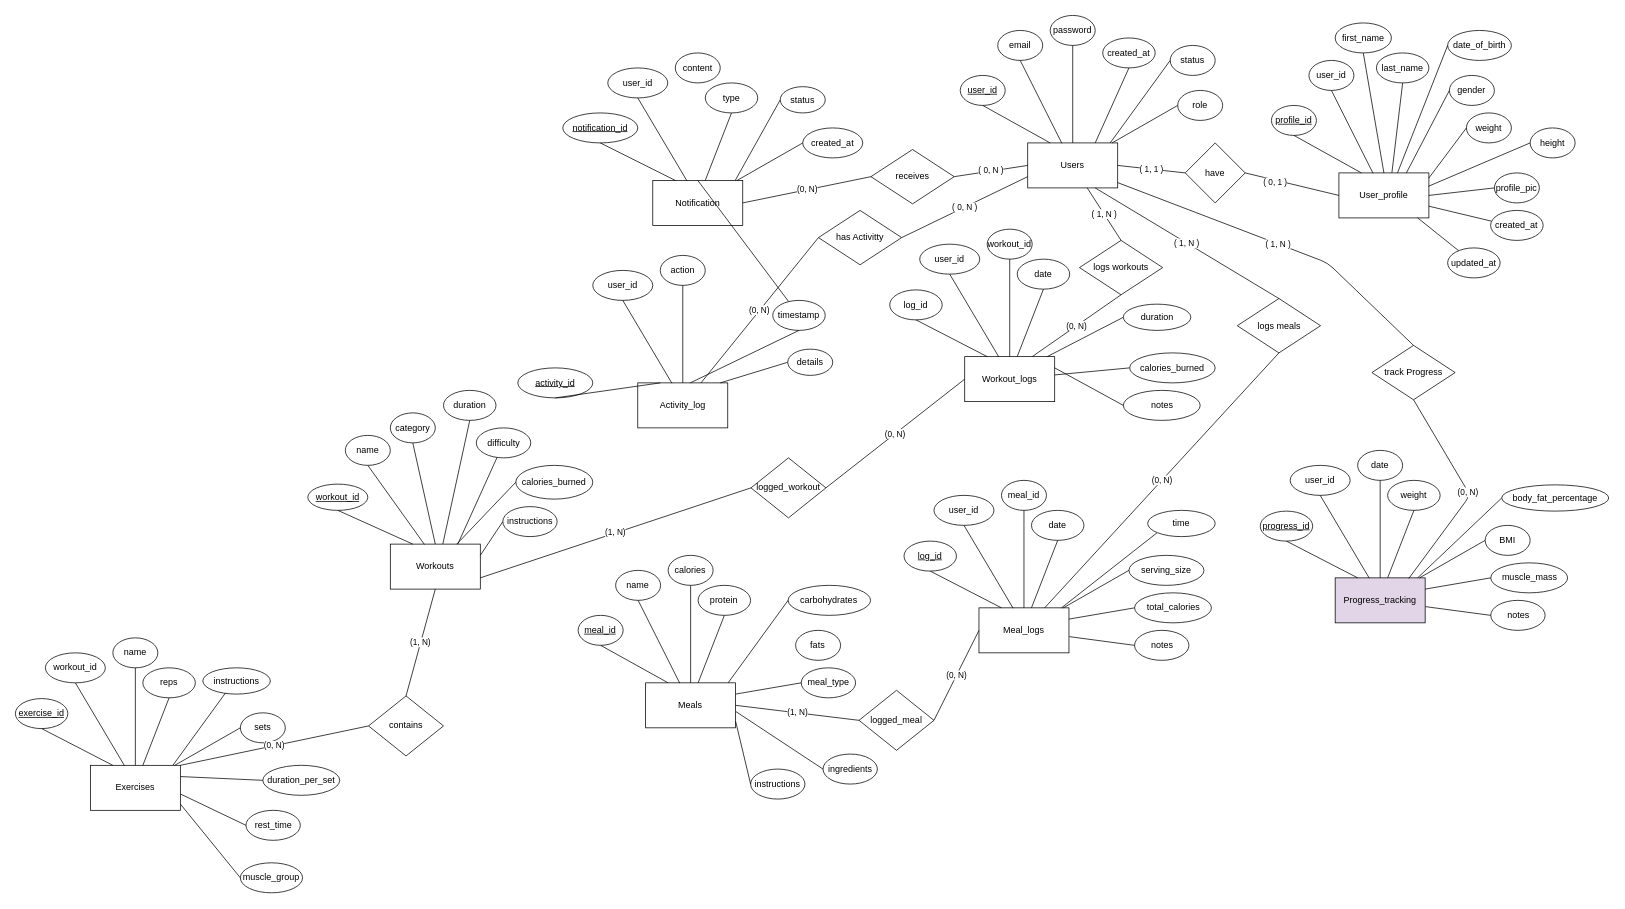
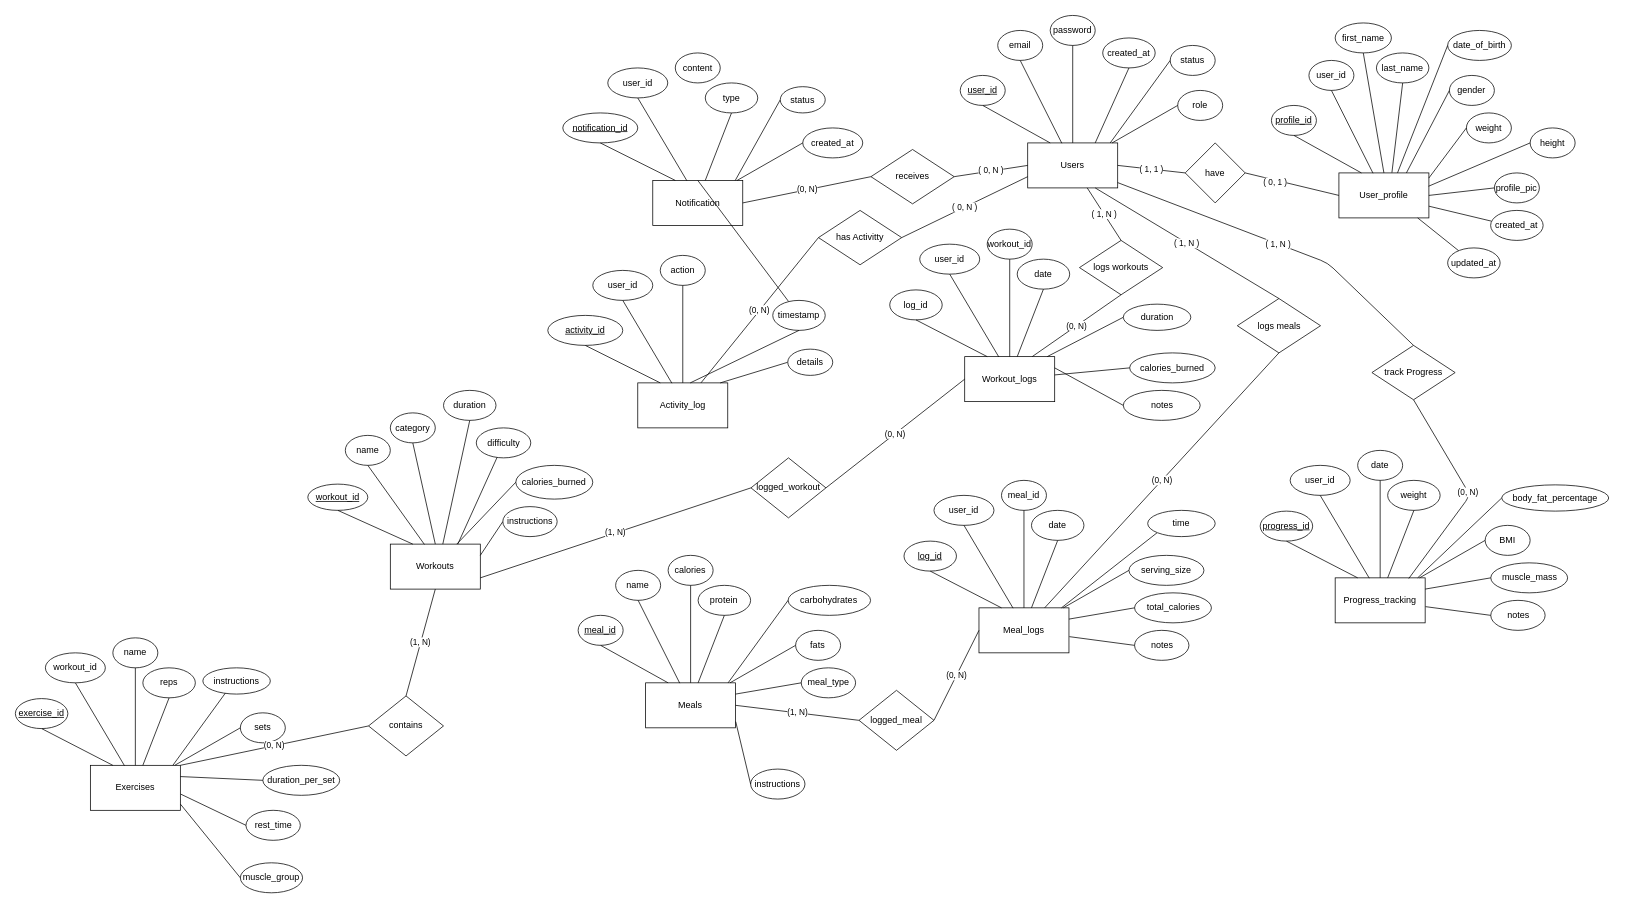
(555, 383) -> (585, 330)
(1380, 600) -> (1380, 600)
none -> (762, 664)
(780, 740) -> none
(850, 769) -> none
